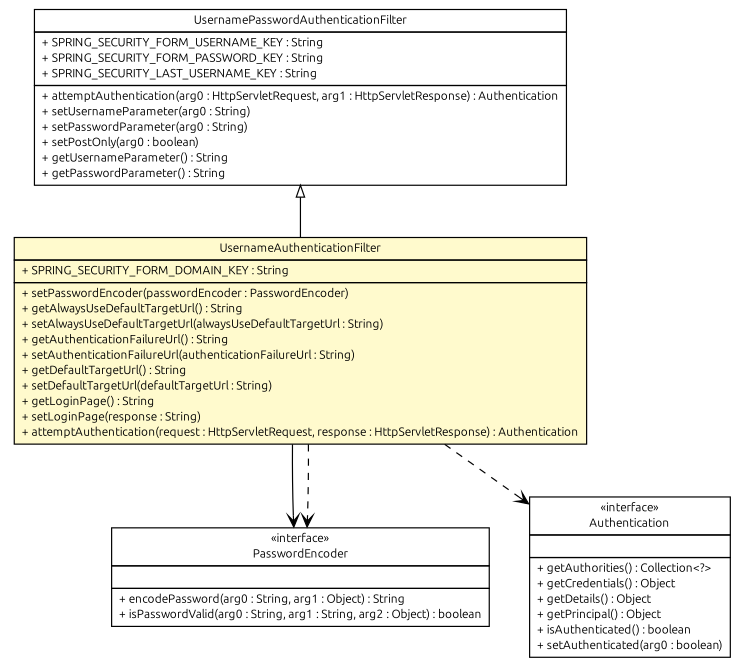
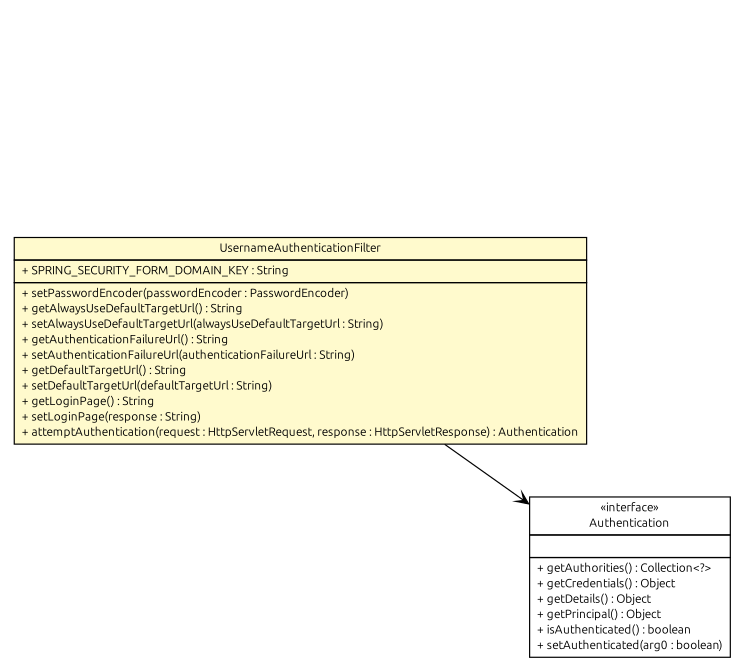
(300, 97) -> none
(482, 471) -> (482, 471)
(300, 577) -> none
